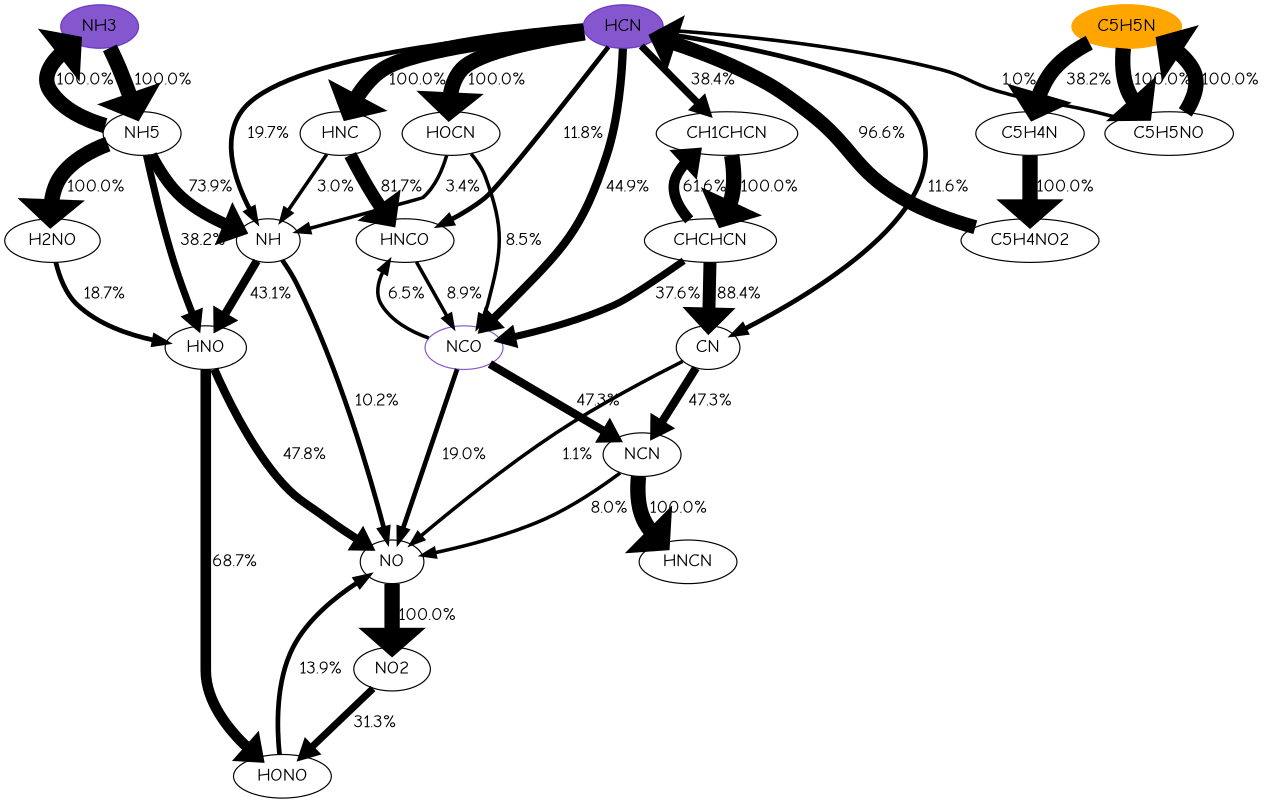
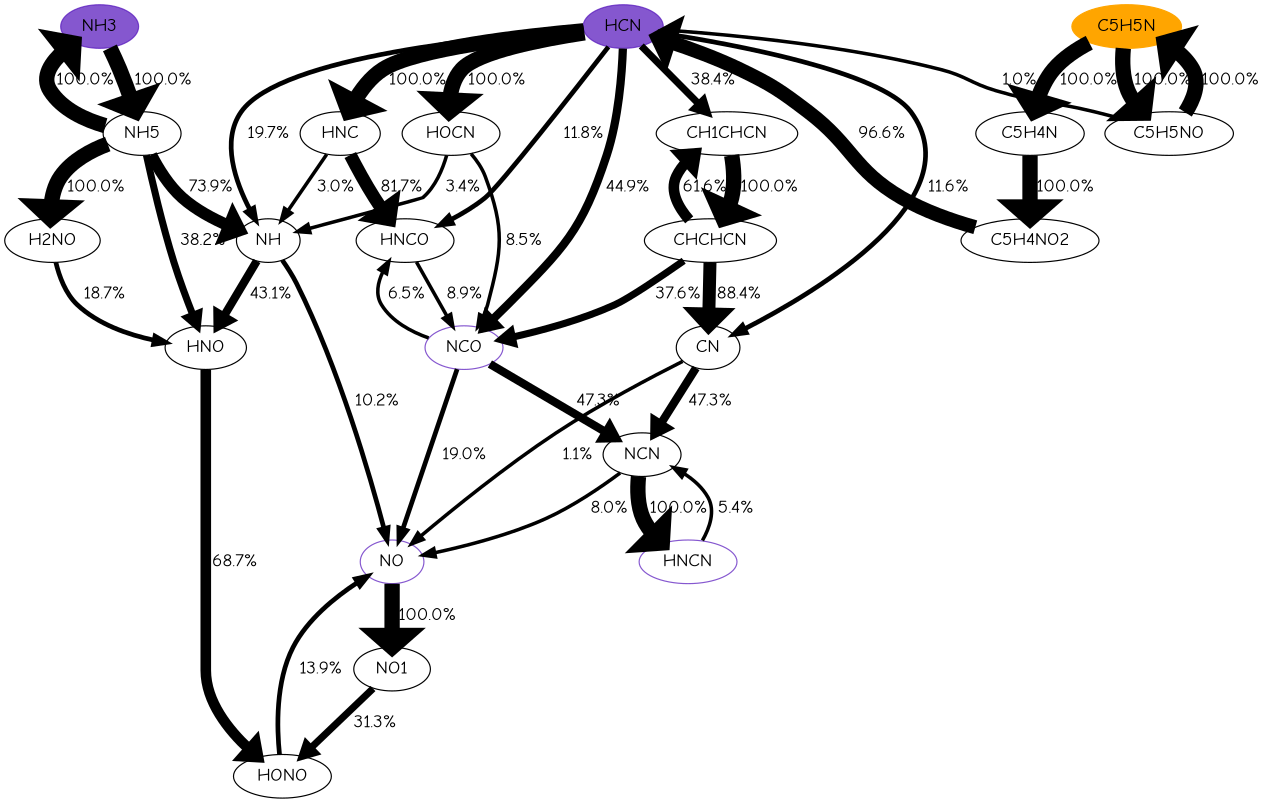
(1086, 80) -> (1086, 80)
(270, 468) -> none
none -> (710, 503)
(392, 562) -> (392, 562)
(688, 562) -> (688, 562)
(392, 669) -> (392, 669)
